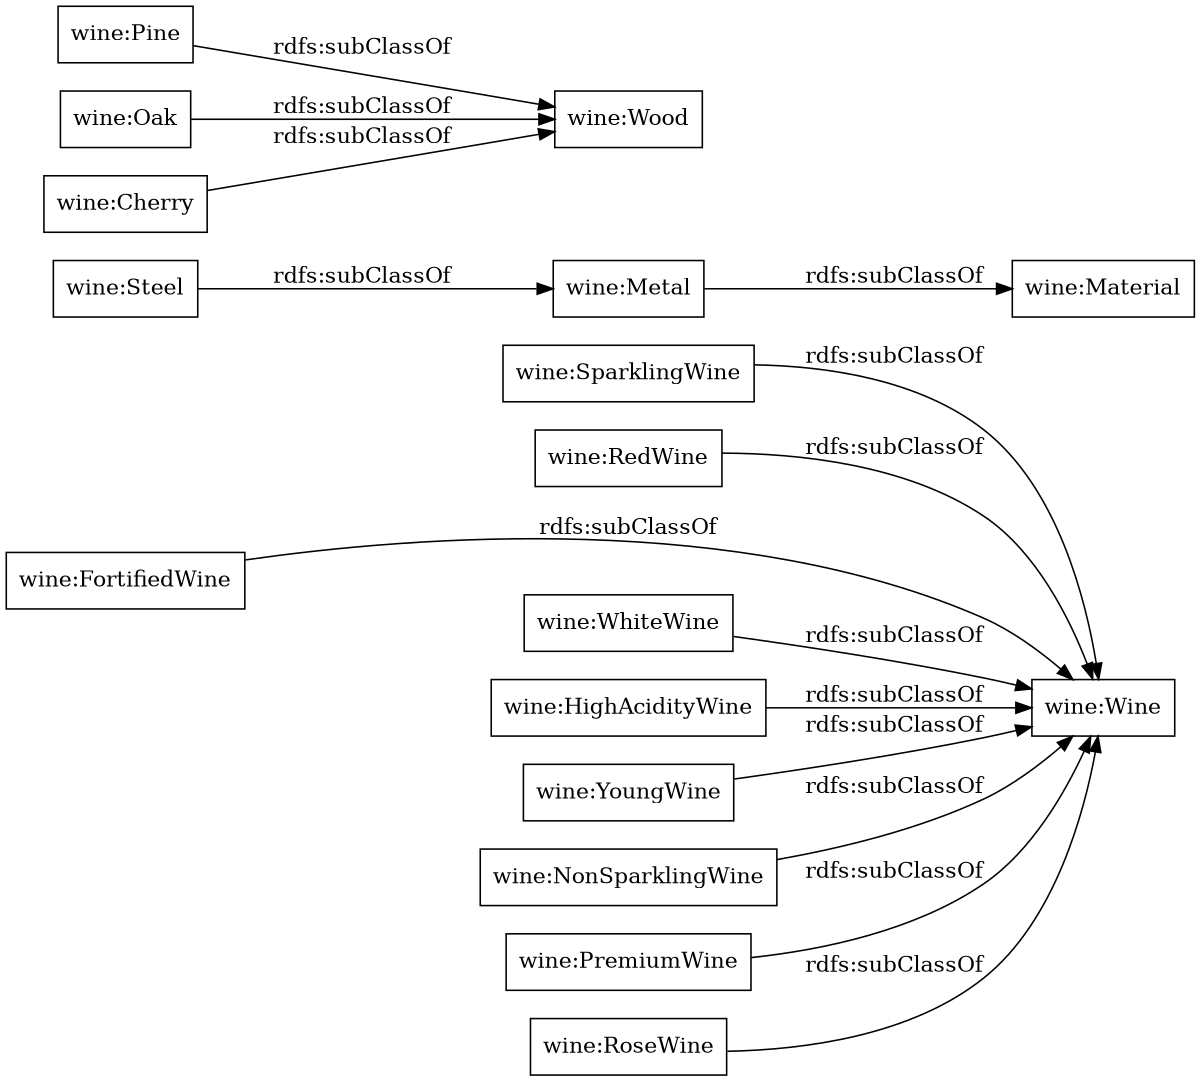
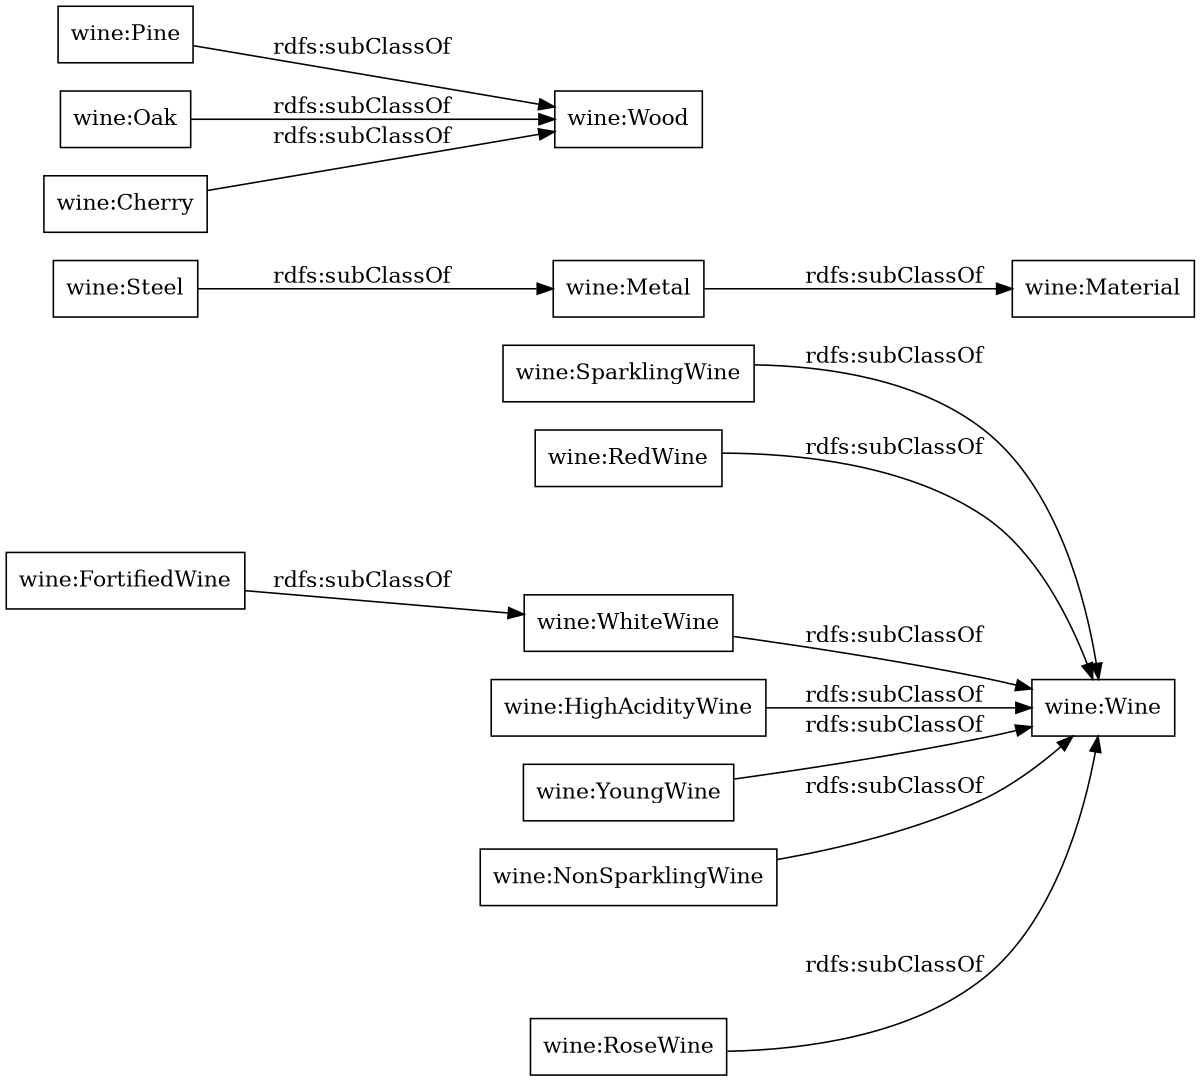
(665, 545) -> (376, 602)
(629, 962) -> none
